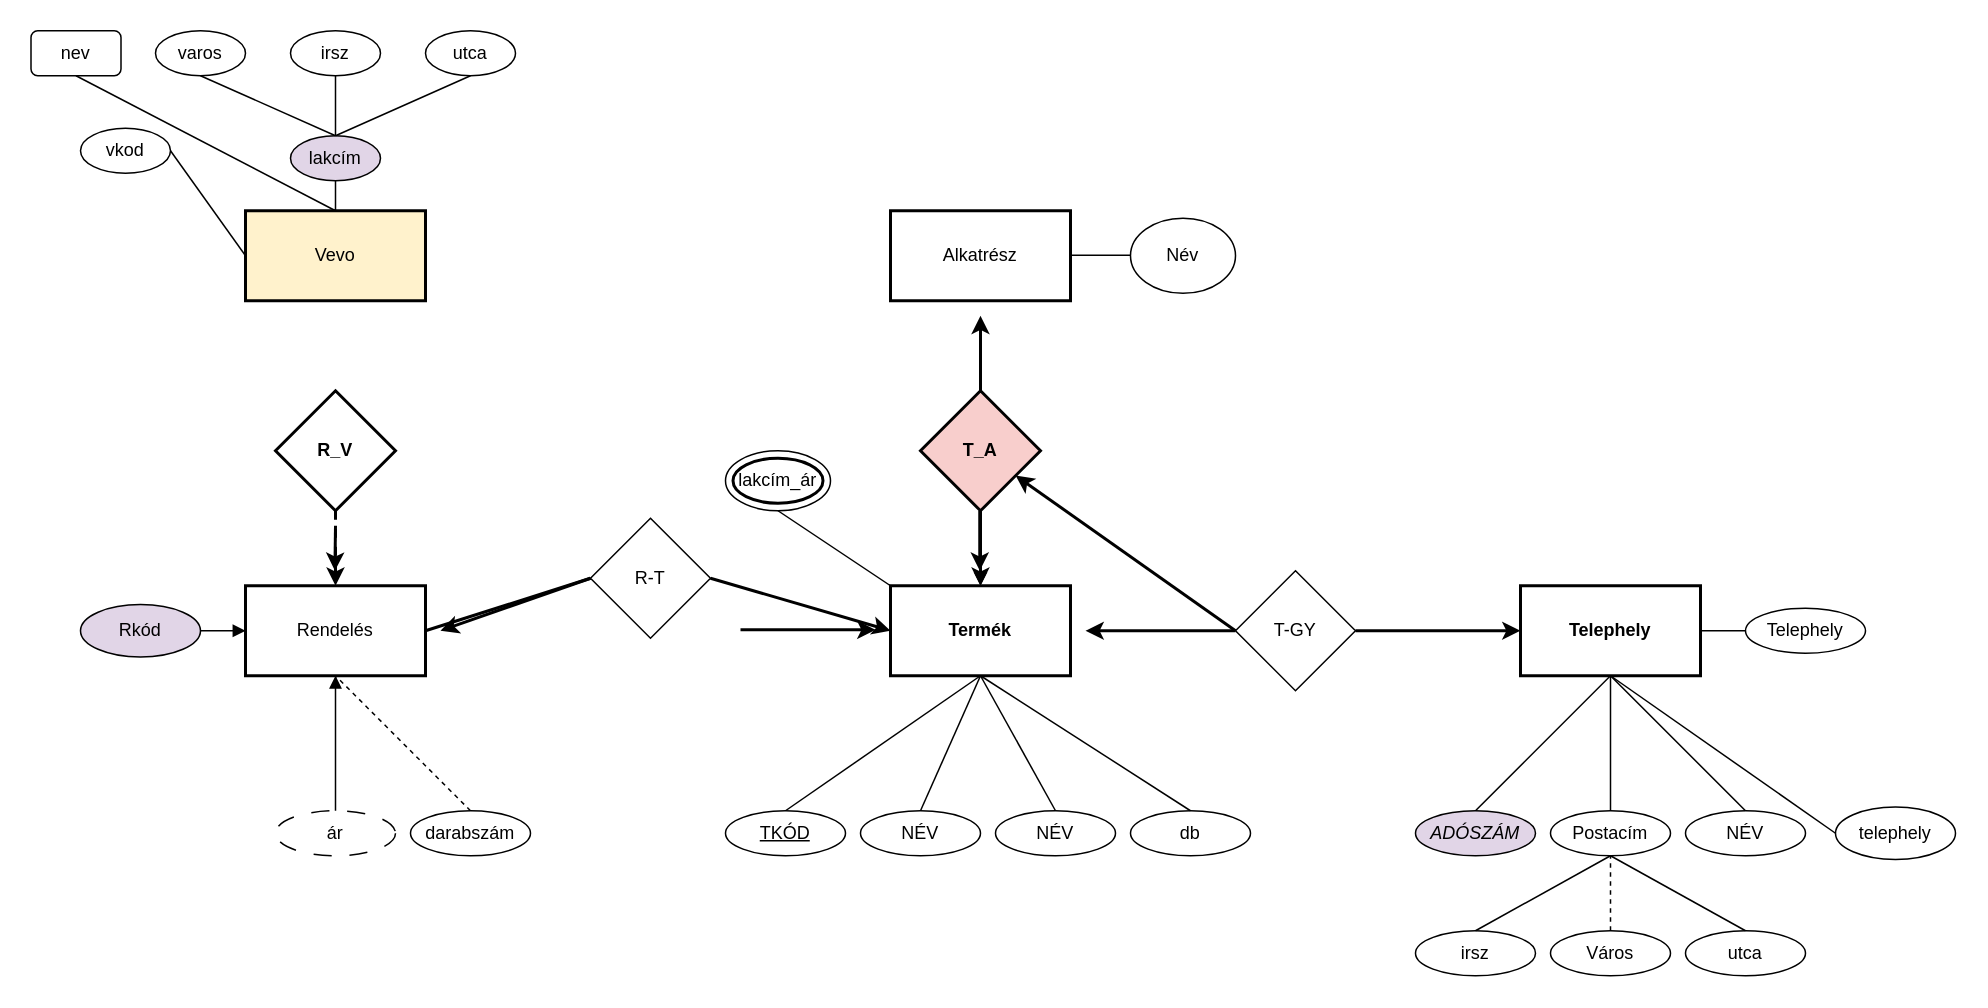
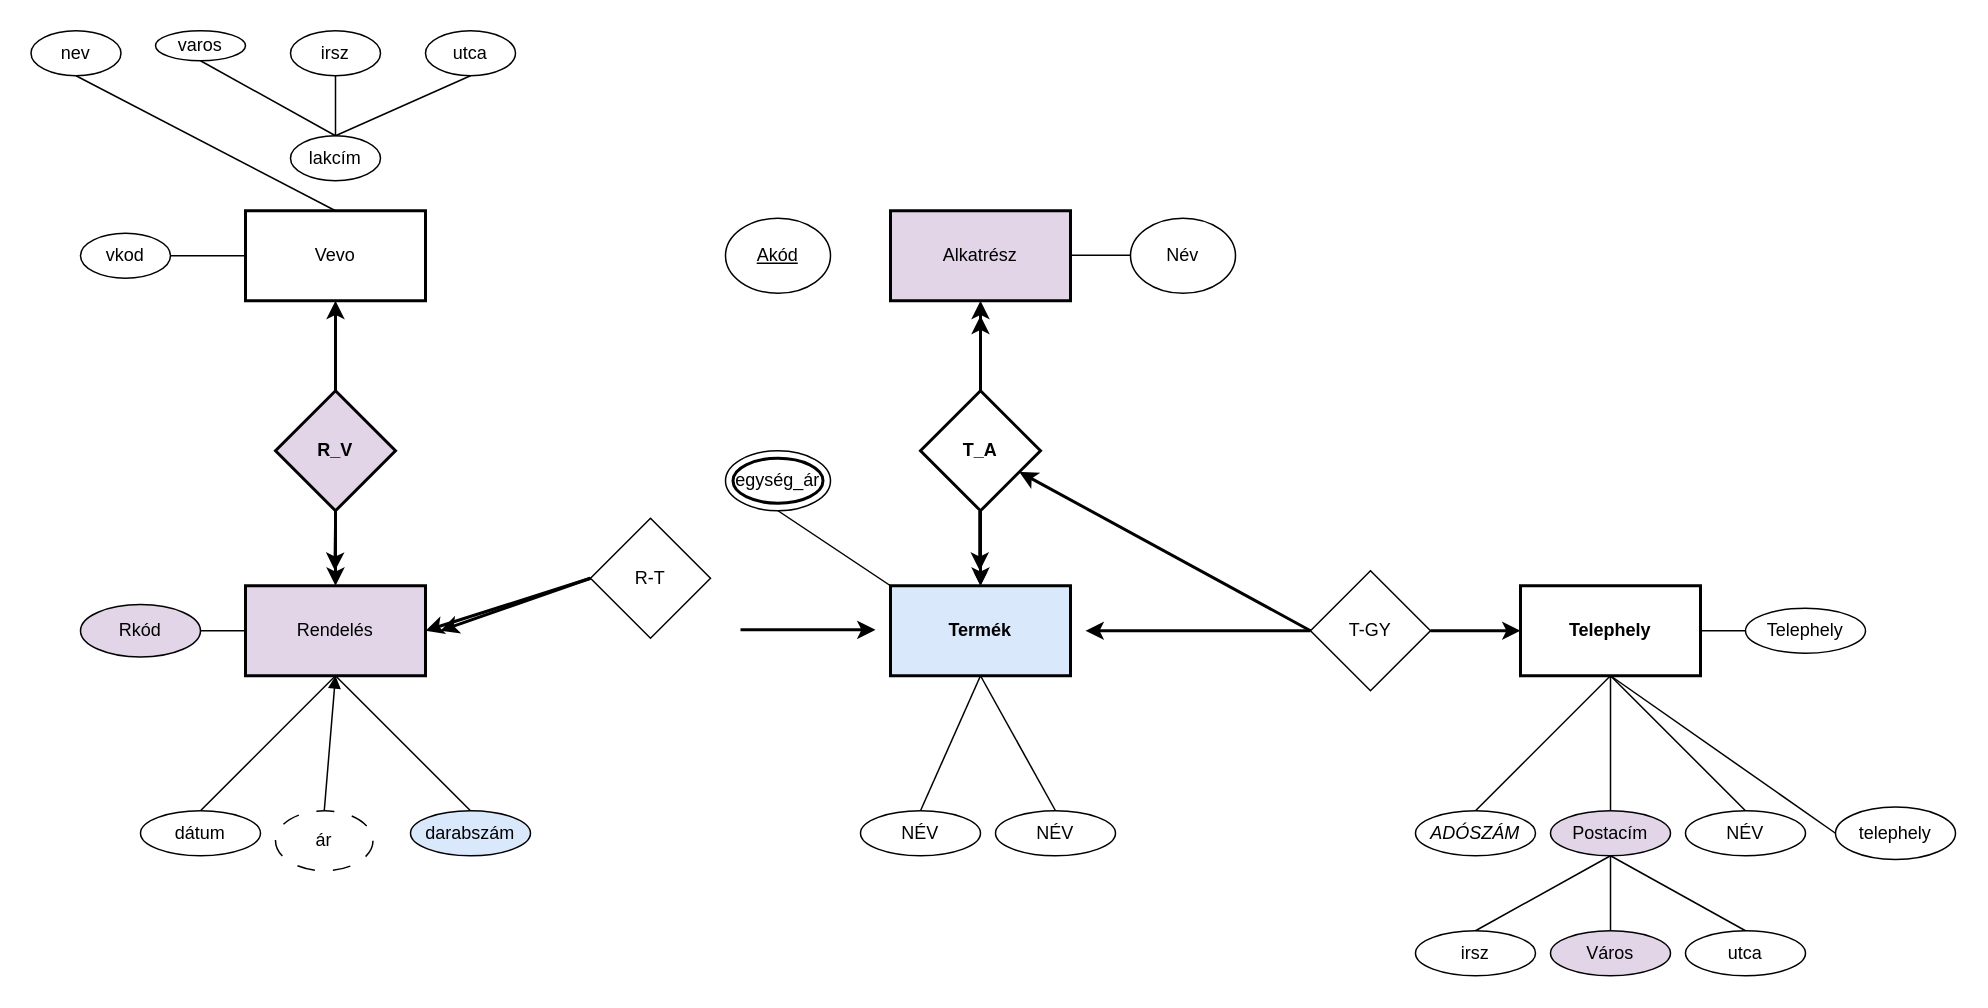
(76, 53) -> (76, 53)
(200, 53) -> (200, 46)
(125, 151) -> (125, 256)
(335, 158) -> (335, 158)
(335, 196) -> none
(335, 256) -> (335, 256)
none -> (778, 256)
(980, 256) -> (980, 256)
none -> (980, 316)
none -> (335, 352)
(335, 451) -> (335, 451)
(980, 451) -> (980, 451)
(778, 481) -> (778, 481)
(335, 521) -> (335, 521)
(794, 603) -> none
(434, 628) -> (439, 626)
(232, 631) -> (237, 631)
(335, 631) -> (335, 631)
(980, 631) -> (980, 631)
(1295, 631) -> (1370, 631)
(403, 743) -> (403, 743)
none -> (267, 744)
(880, 745) -> none
(1087, 745) -> none
none -> (200, 833)
(335, 833) -> (324, 841)
(470, 833) -> (470, 833)
(785, 833) -> none
(1190, 833) -> none
(1475, 833) -> (1475, 833)
(1610, 833) -> (1610, 833)
(1610, 893) -> (1610, 893)
(1610, 953) -> (1610, 953)
